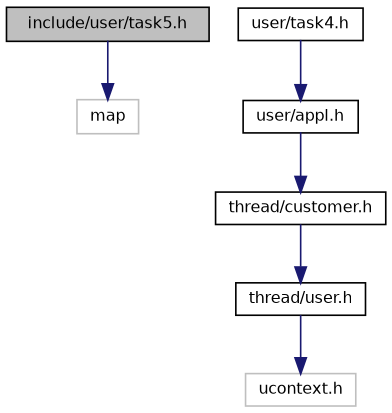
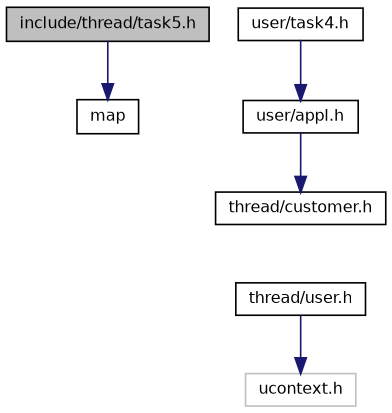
(108, 24) -> (108, 24)
(108, 117) -> (108, 117)
(301, 246) -> none
